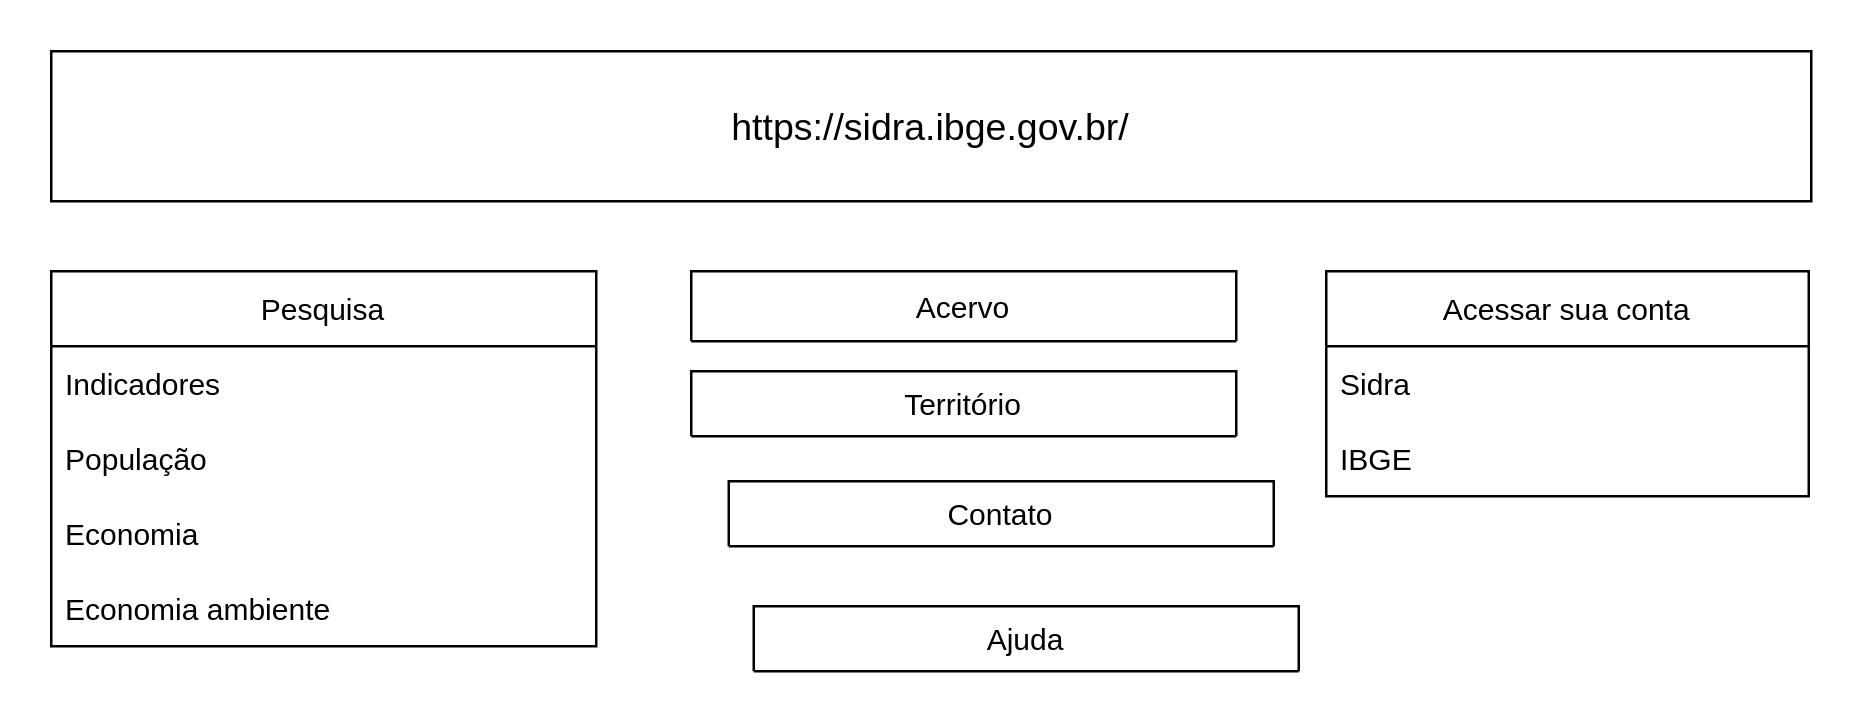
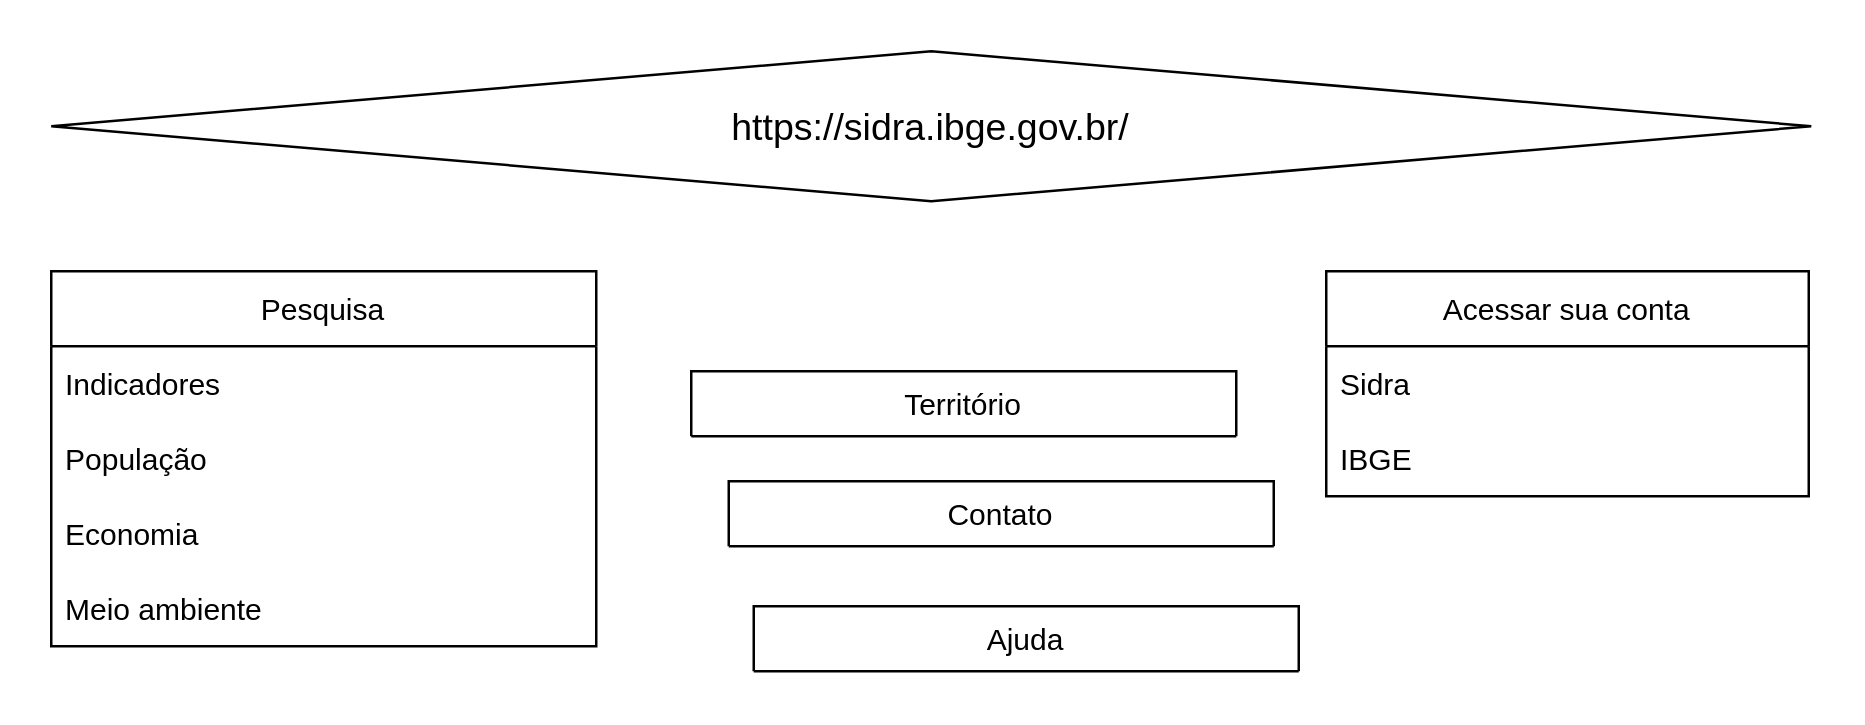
(931, 126) -> (931, 126)
(964, 306) -> none
(196, 610) -> (163, 610)
